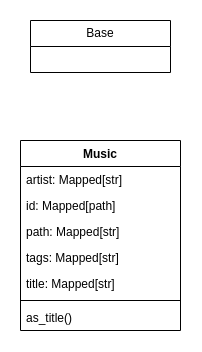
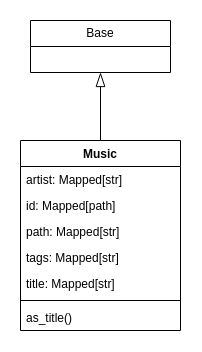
none -> (101, 114)
